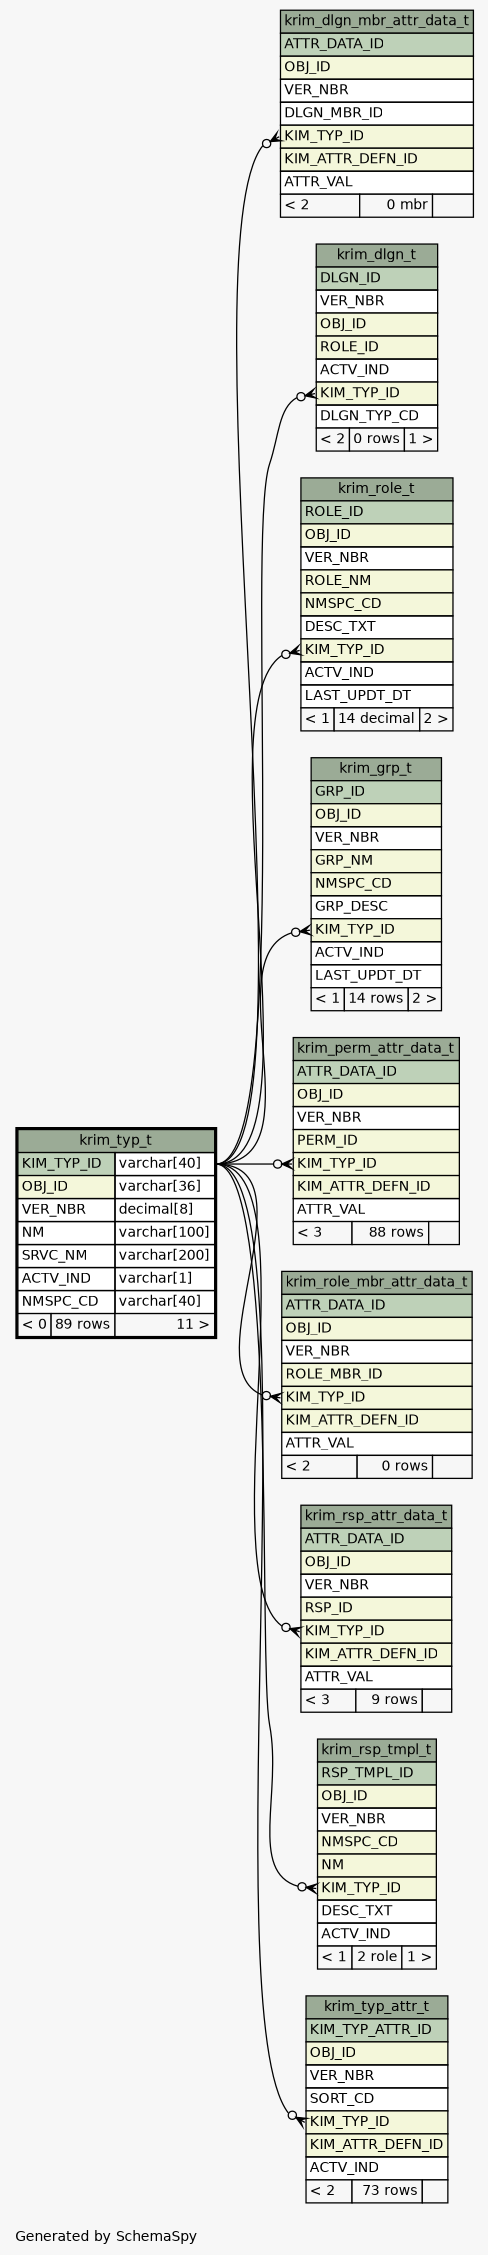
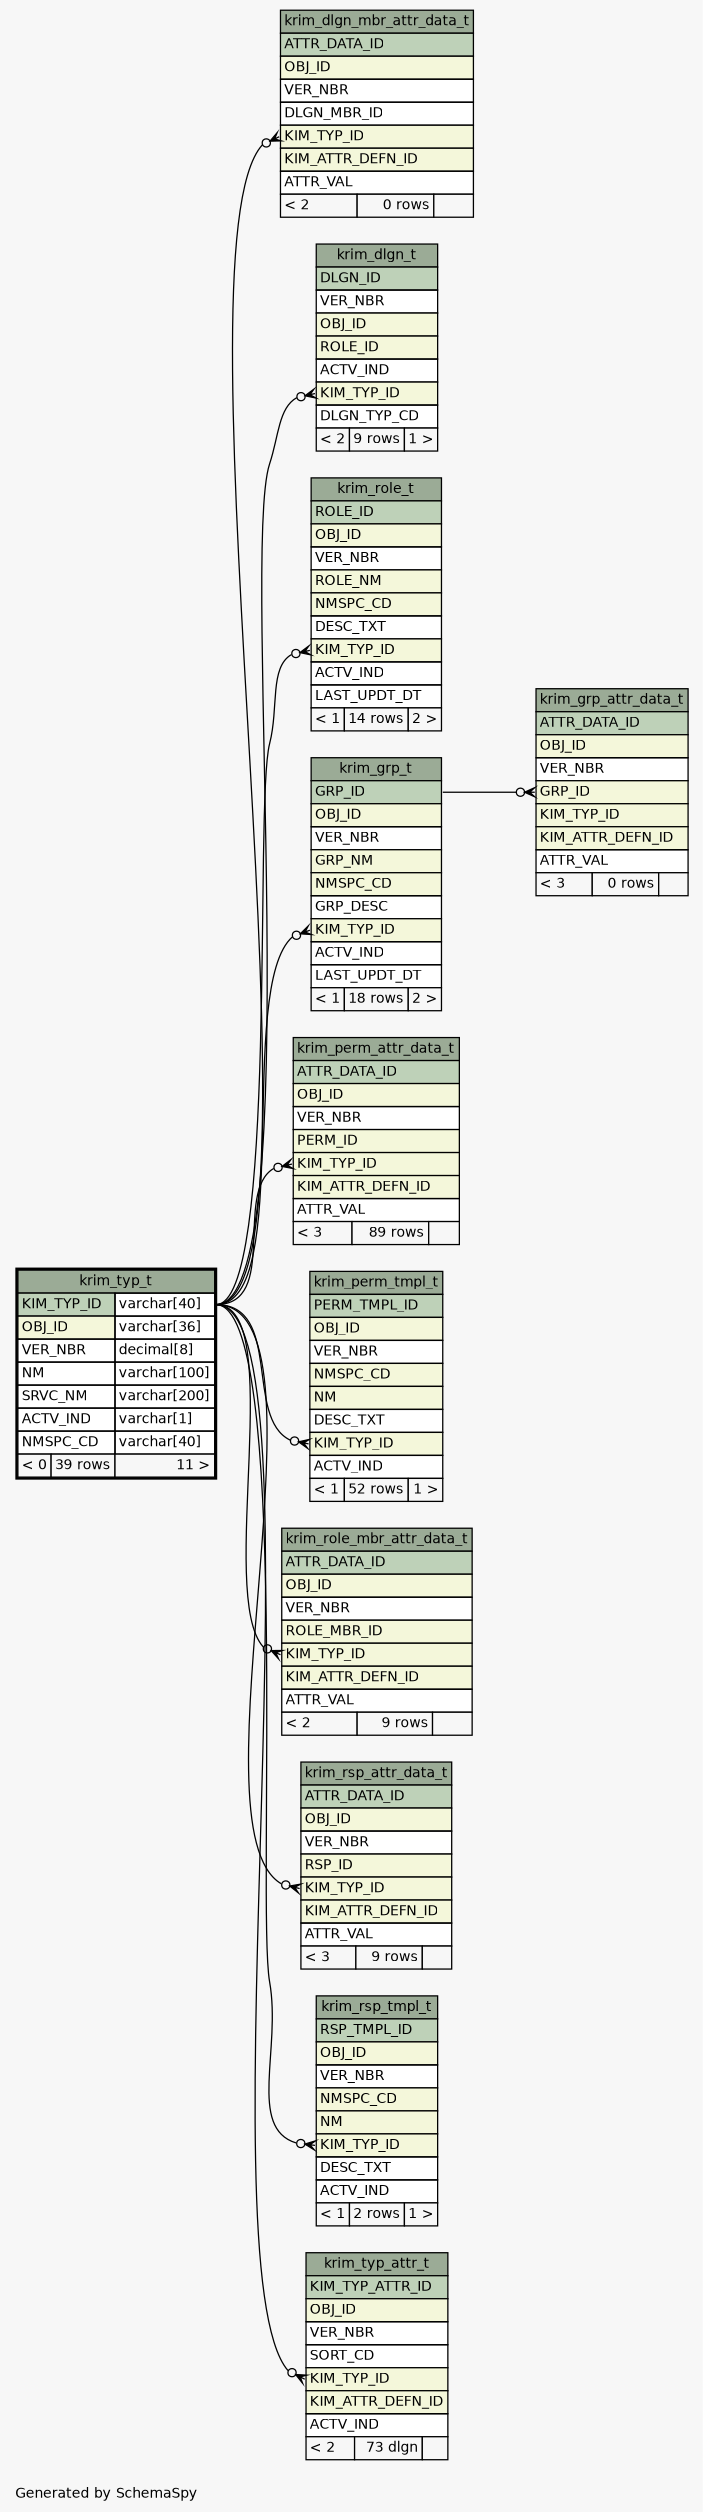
(408, 205) -> (406, 205)
(377, 439) -> (377, 439)
(377, 719) -> (376, 719)
none -> (611, 792)
(376, 999) -> (376, 999)
(397, 1232) -> (397, 1232)
(83, 1324) -> (83, 1465)
none -> (376, 1386)
(405, 1466) -> (405, 1723)
(378, 1957) -> (377, 2214)
(390, 2191) -> (392, 2448)
